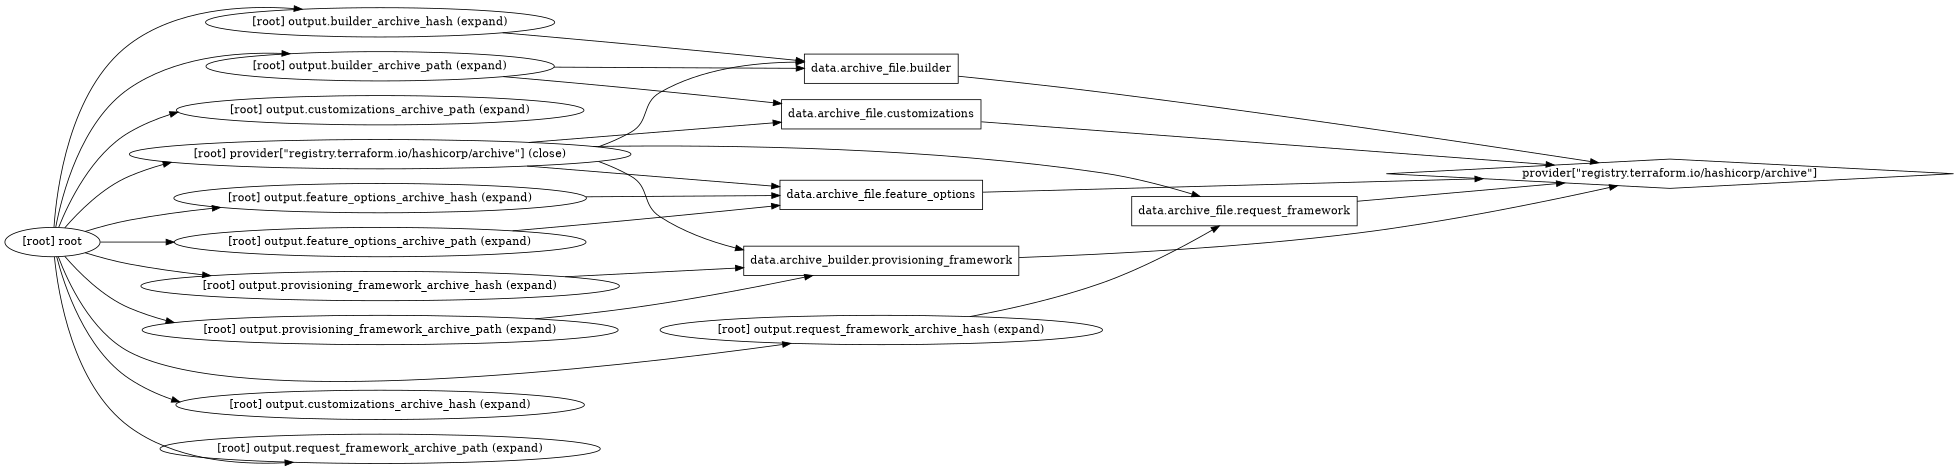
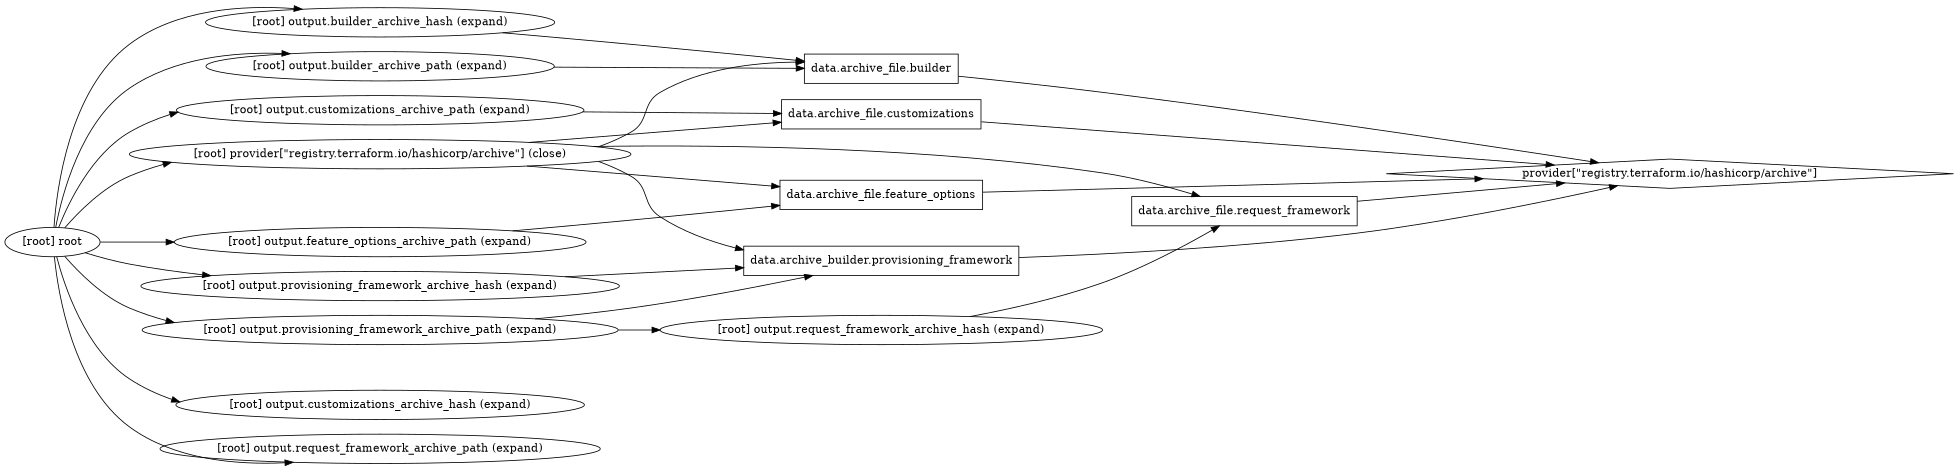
(638, 89) -> (678, 113)
(380, 198) -> none
(395, 380) -> (635, 330)
